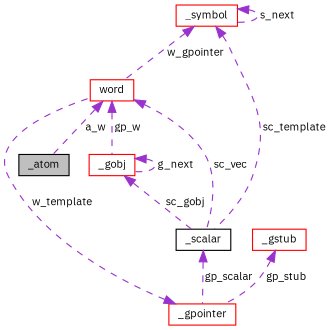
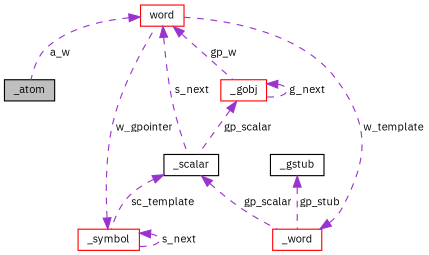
(260, 135) -> (126, 199)
(230, 165) -> (191, 90)
(184, 202) -> (247, 128)
(279, 240) -> (297, 165)
(202, 315) -> (297, 240)
